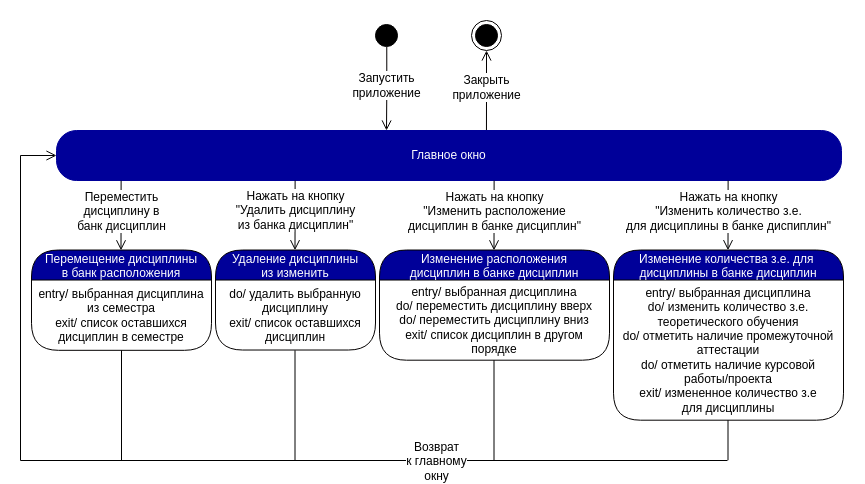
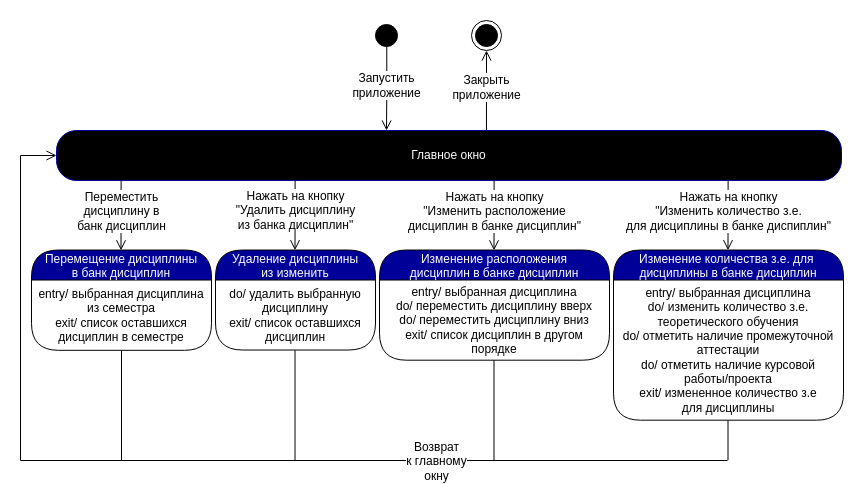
(449, 156) -> (449, 156)
(121, 259) -> (121, 259)
